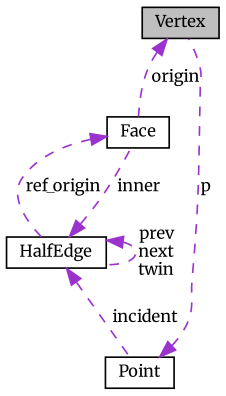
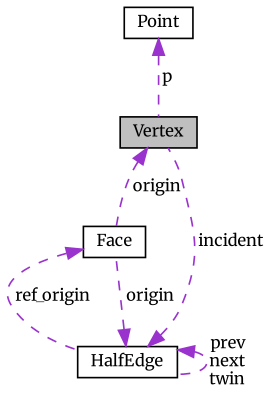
(137, 187) -> (149, 297)
(103, 320) -> (195, 244)
